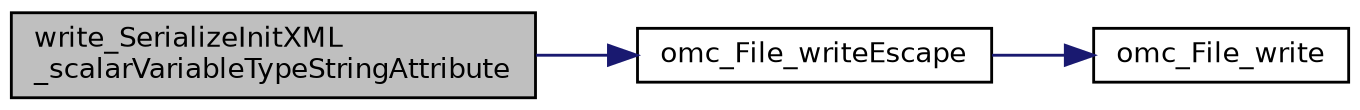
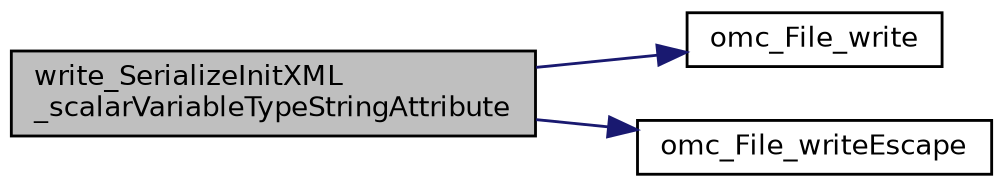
(1029, 55) -> (597, 61)
